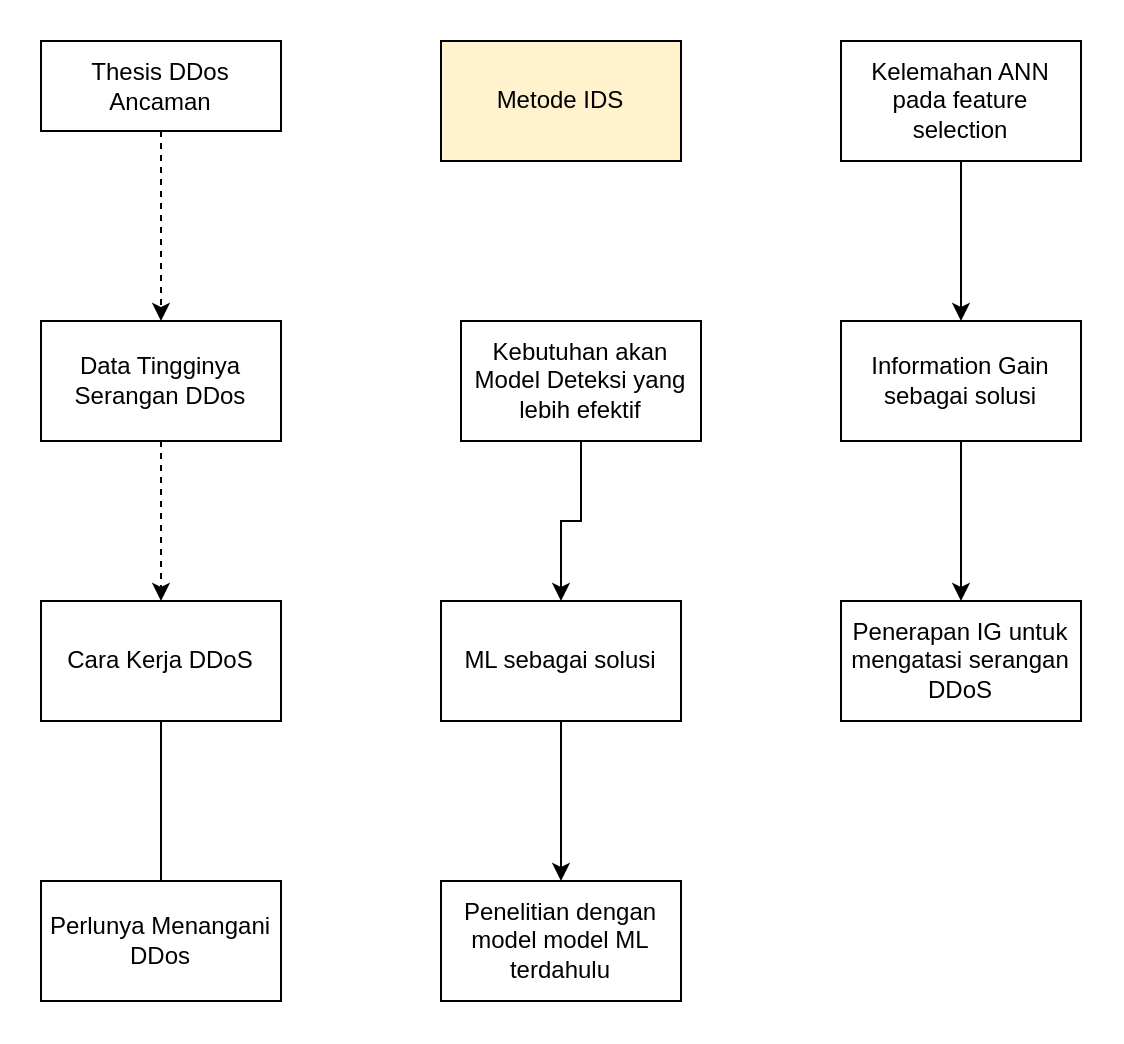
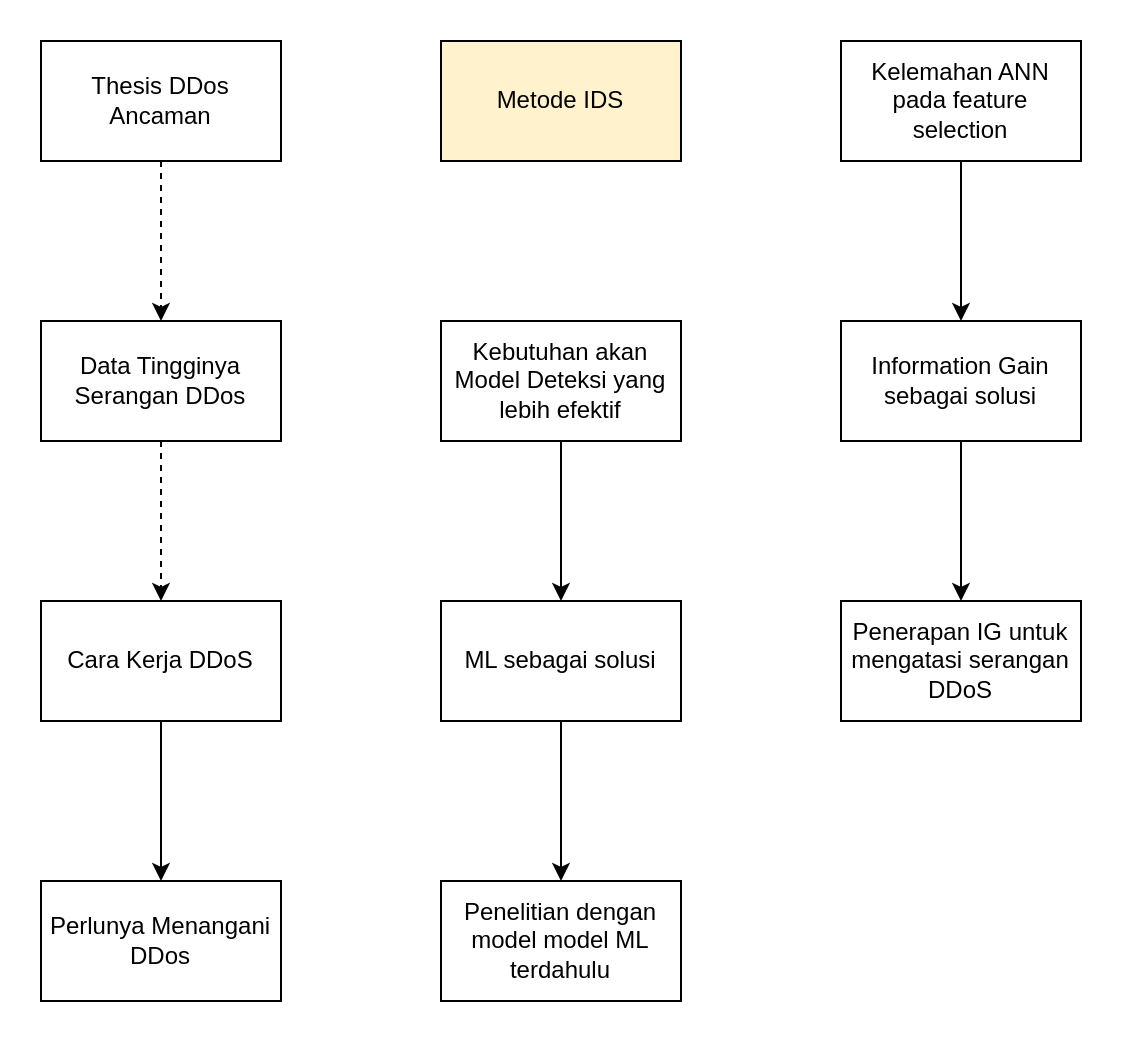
(161, 86) -> (161, 101)
(581, 381) -> (561, 381)
(161, 871) -> (161, 866)
